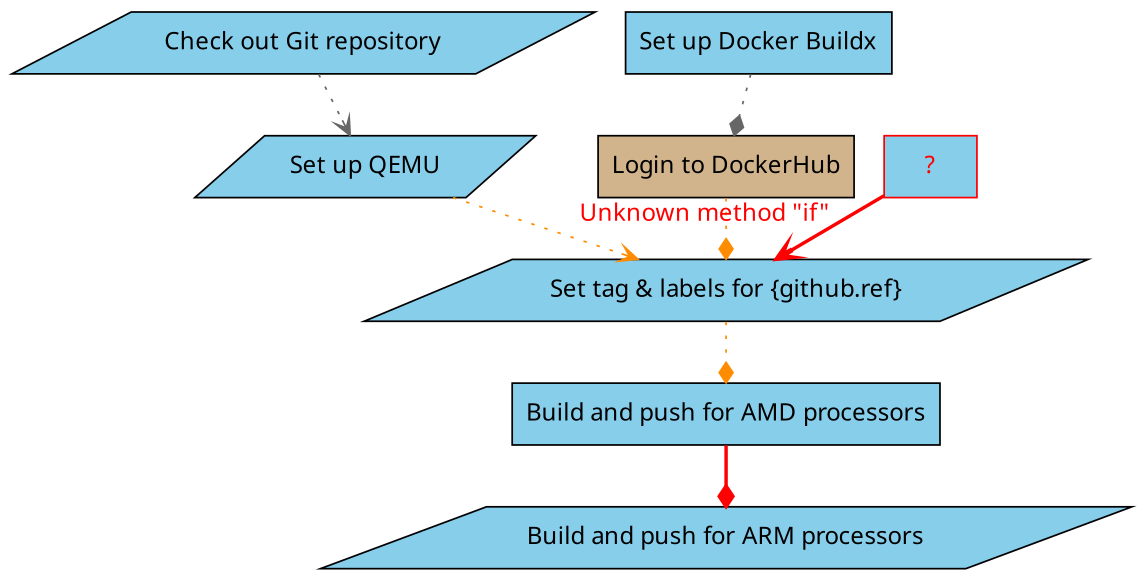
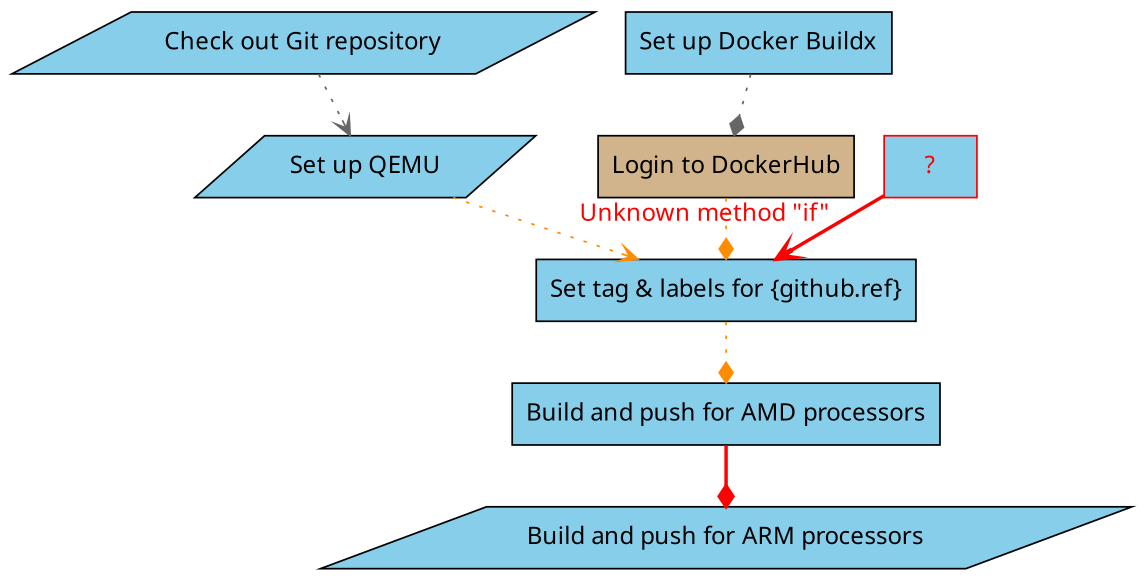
(726, 290) -> (726, 290)
